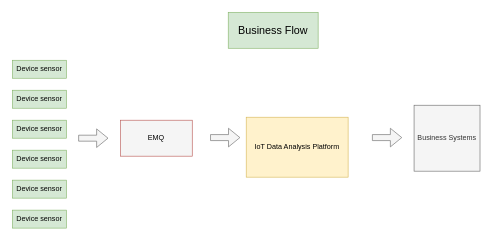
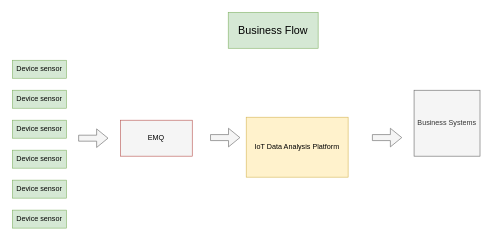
(447, 138) -> (447, 123)
